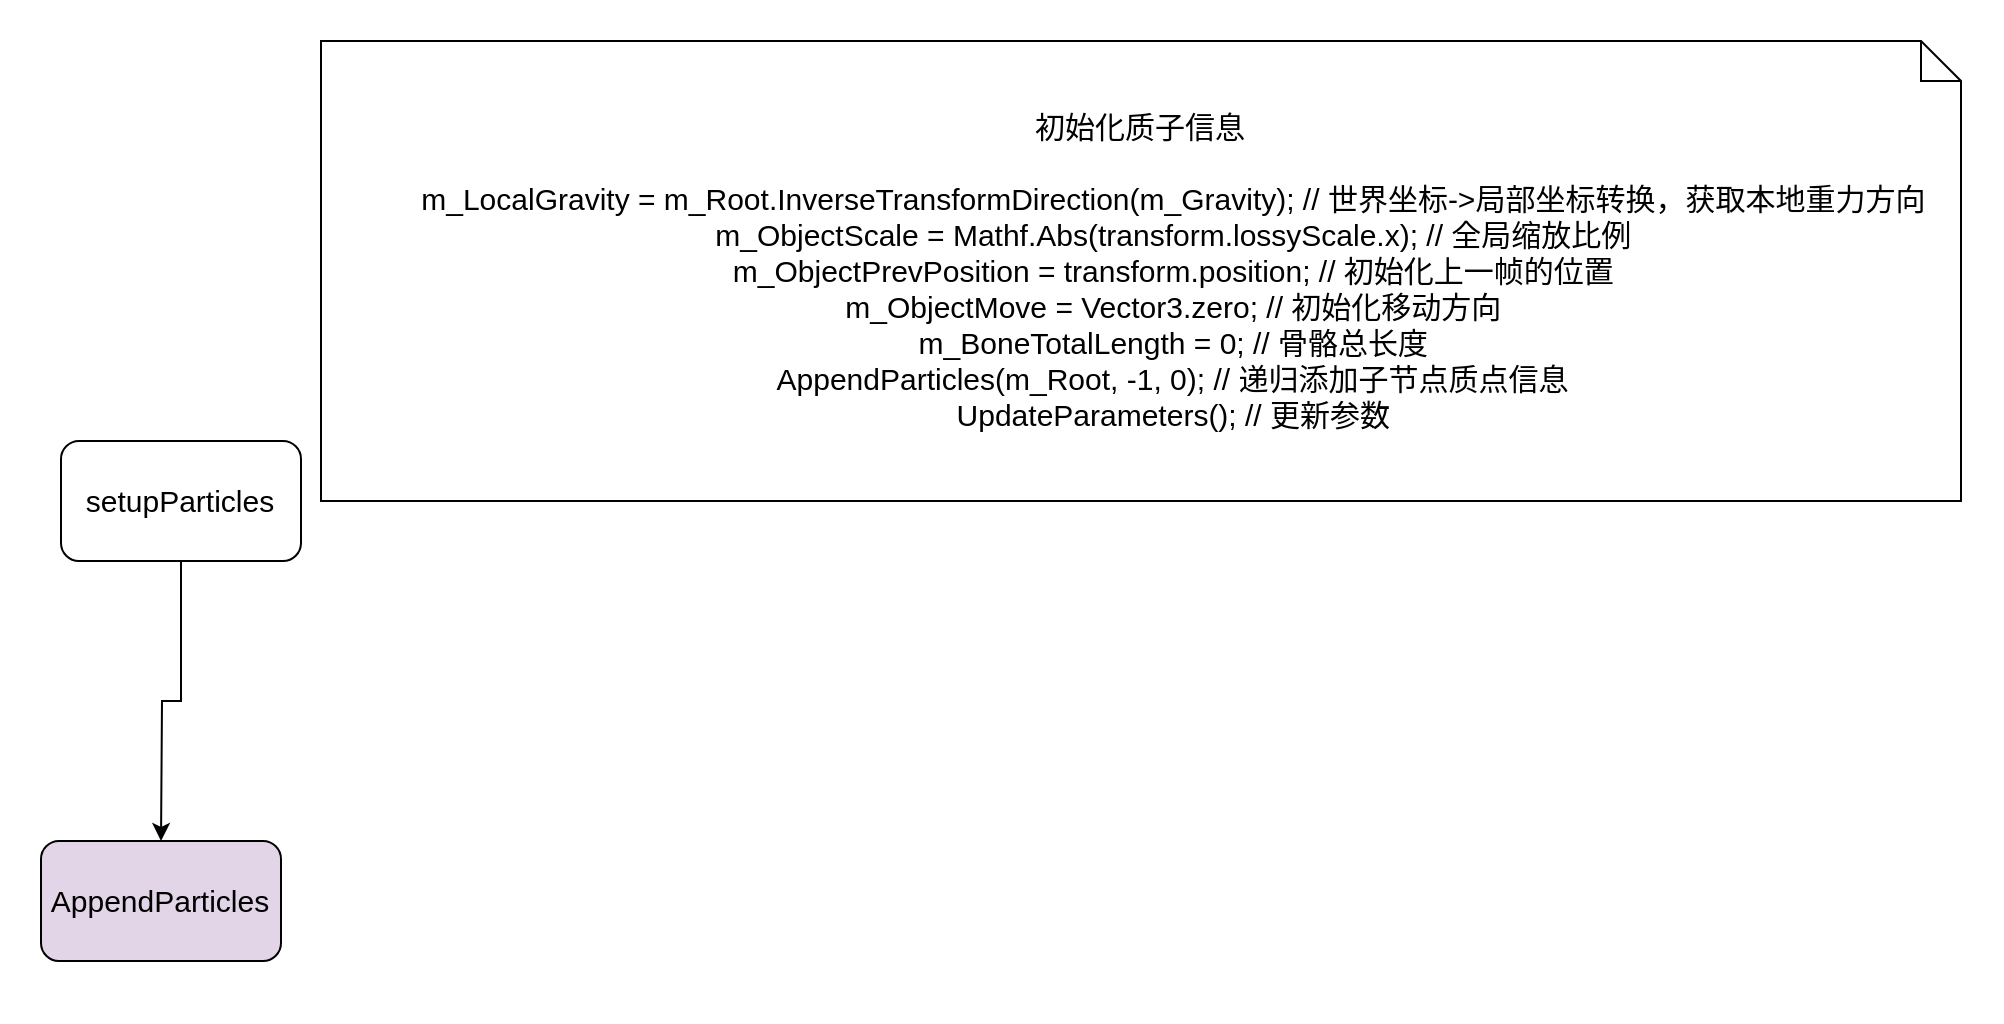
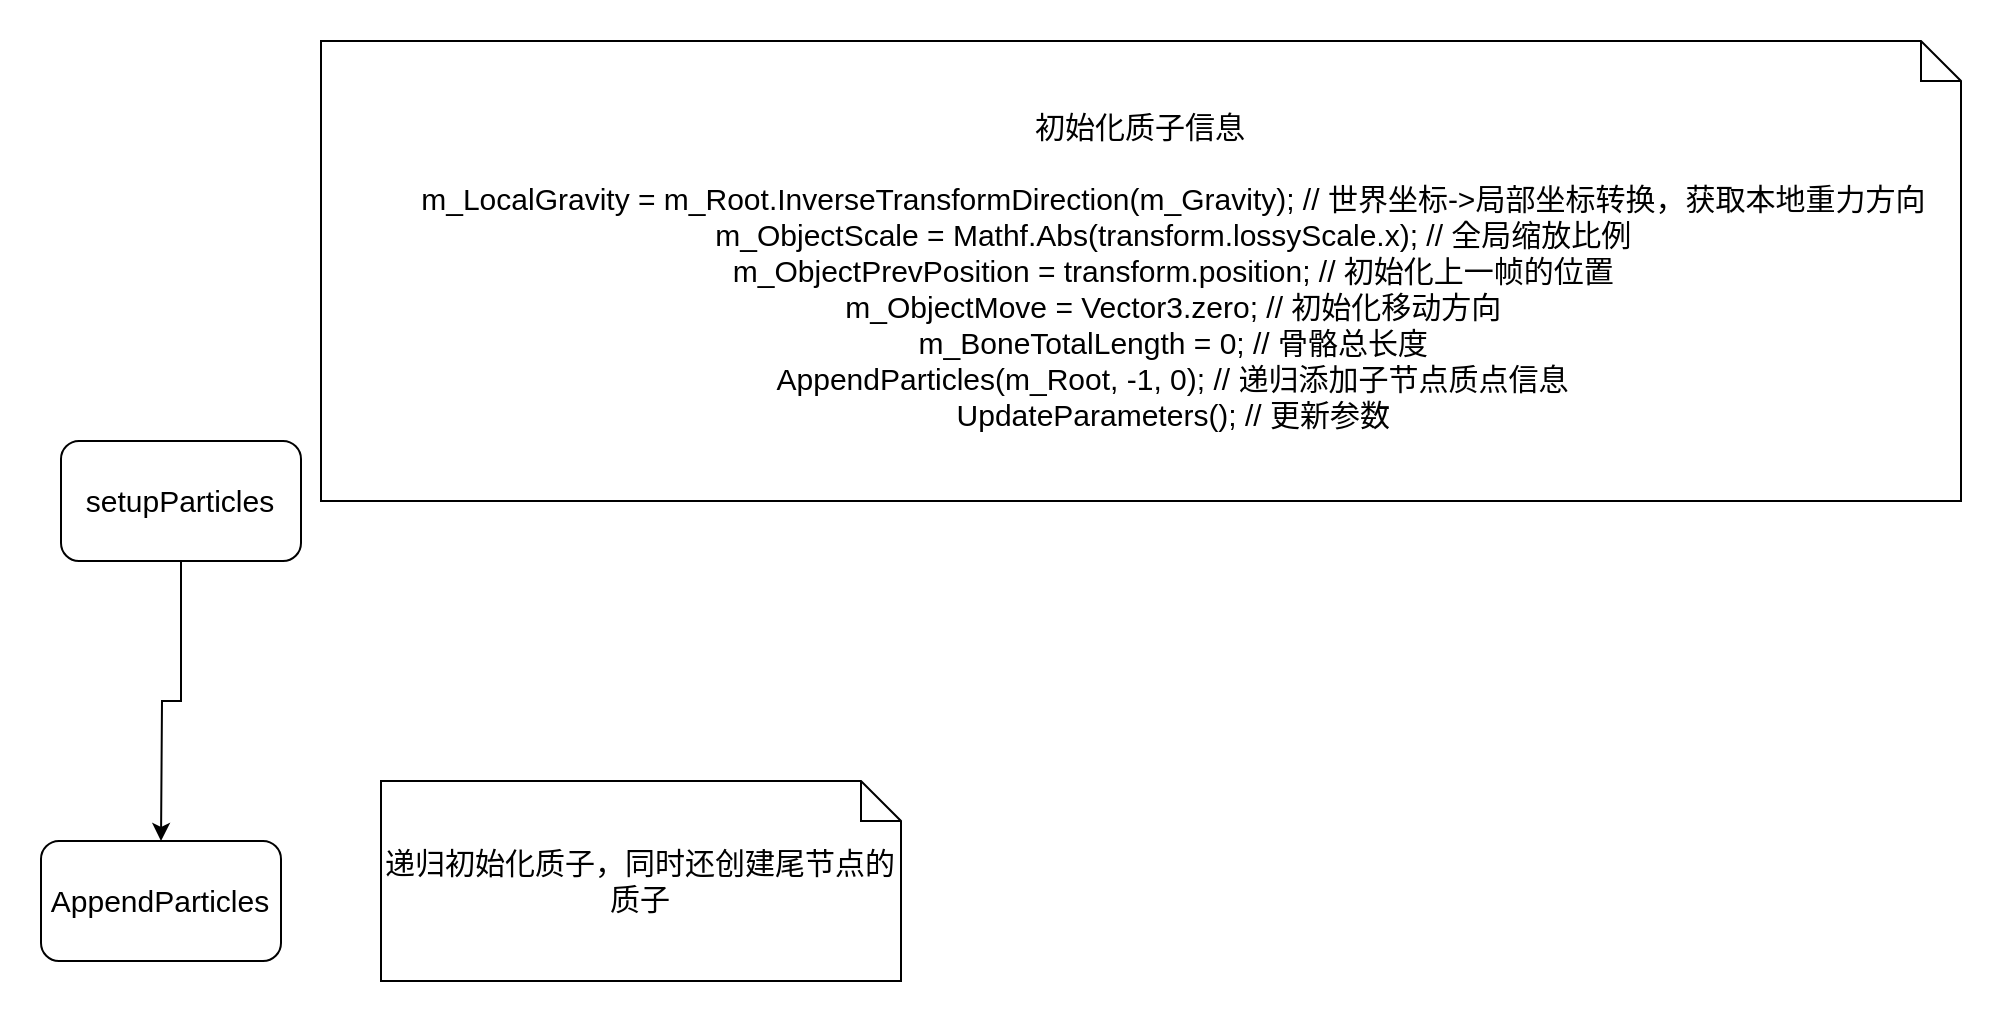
none -> (641, 881)
(161, 901) -> (161, 901)
